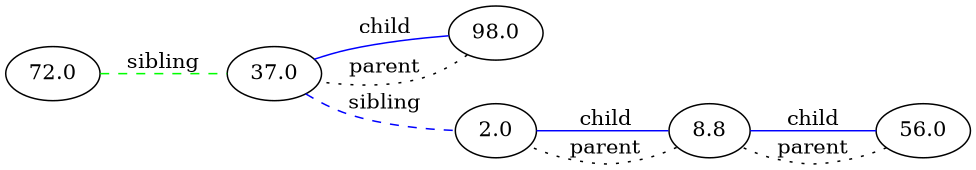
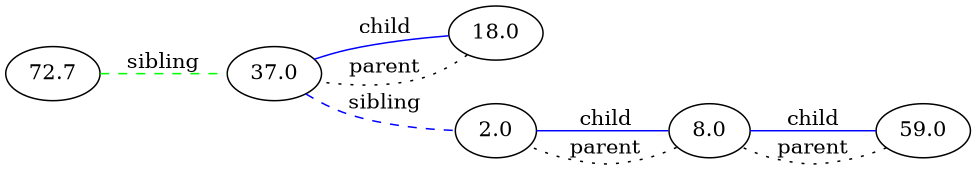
(496, 33) -> (496, 33)
(53, 74) -> (53, 74)
(710, 131) -> (710, 131)
(923, 131) -> (923, 131)
